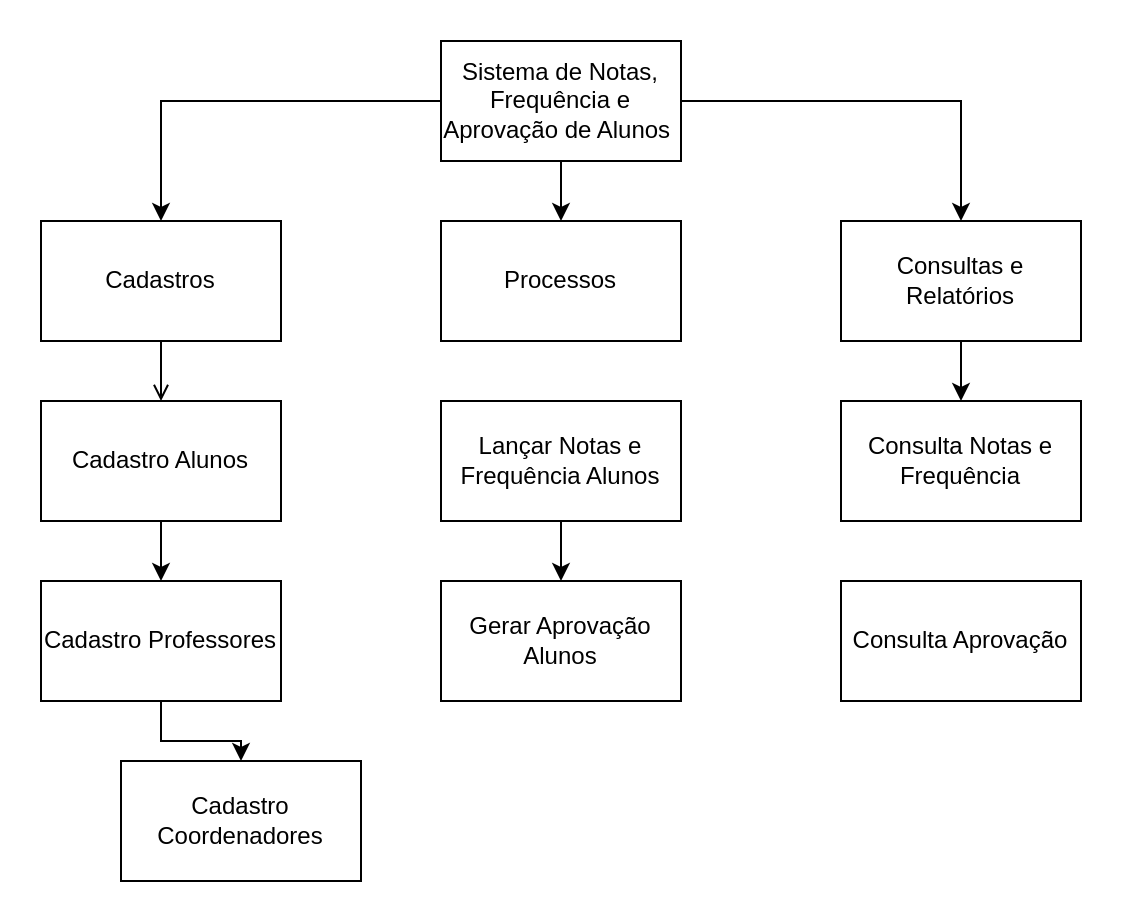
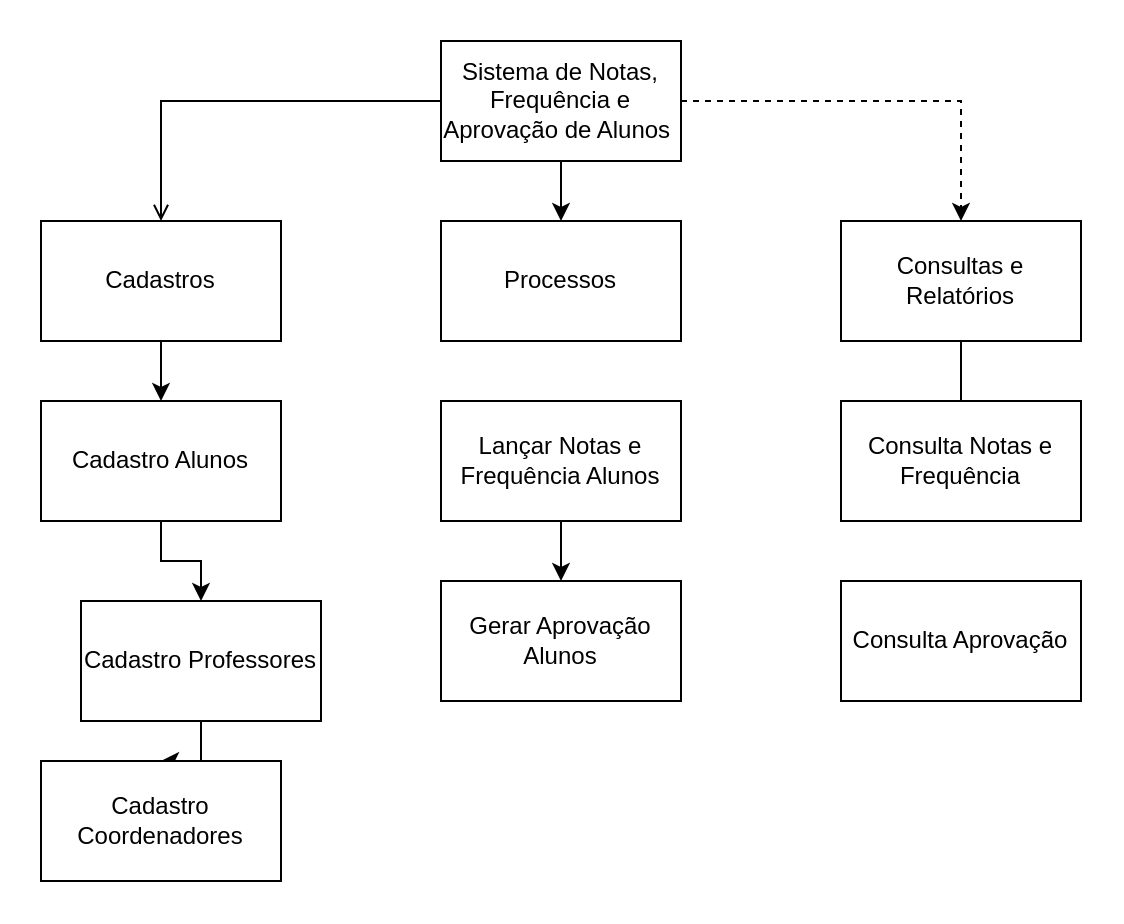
(874, 101) -> (874, 101)
(161, 206) -> (161, 208)
(961, 386) -> (961, 391)
(161, 389) -> (161, 386)
(161, 641) -> (201, 661)
(241, 821) -> (161, 821)
